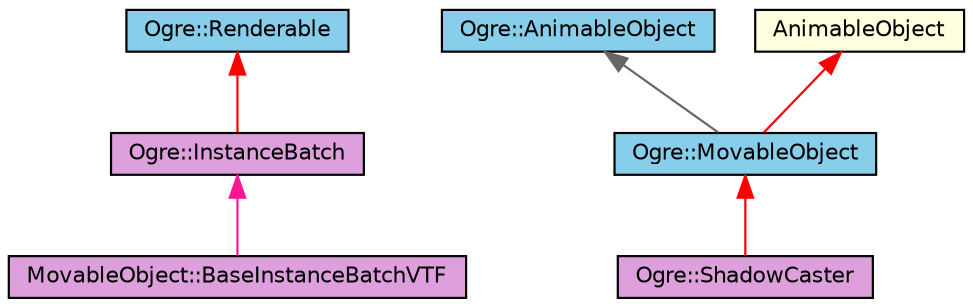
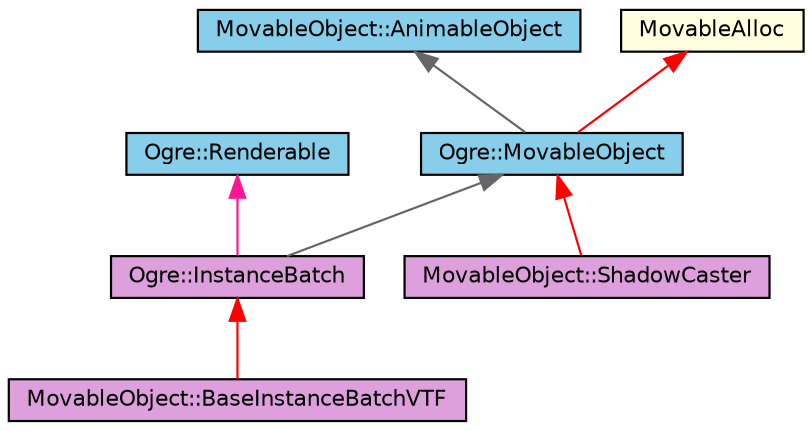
(578, 31) -> (389, 31)
(860, 31) -> (712, 31)
(237, 104) -> (237, 227)
none -> (384, 219)
(237, 227) -> (237, 350)
(745, 277) -> (587, 277)
